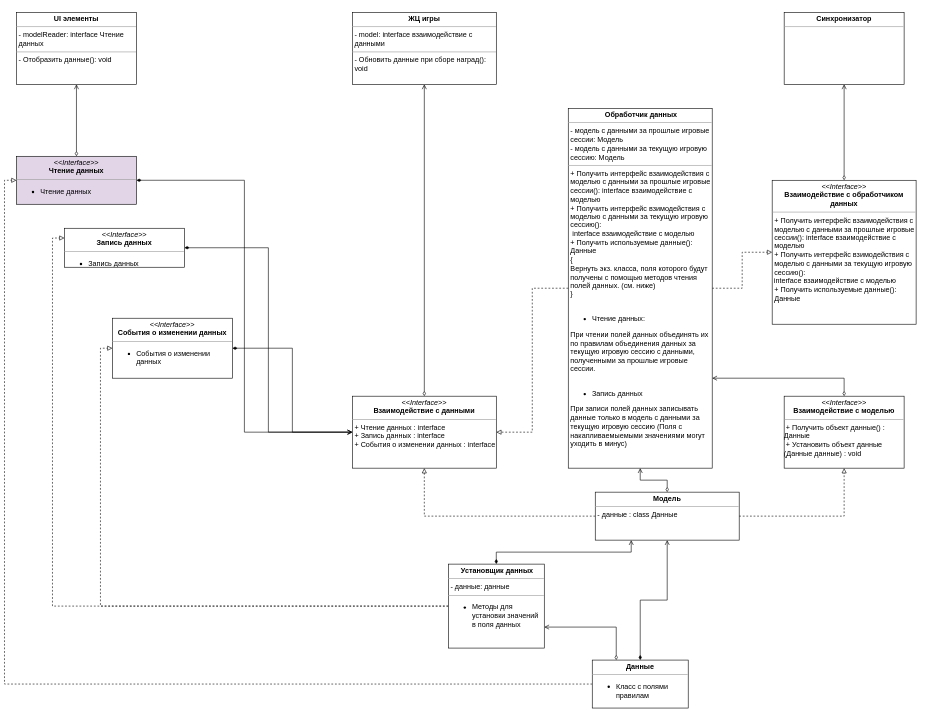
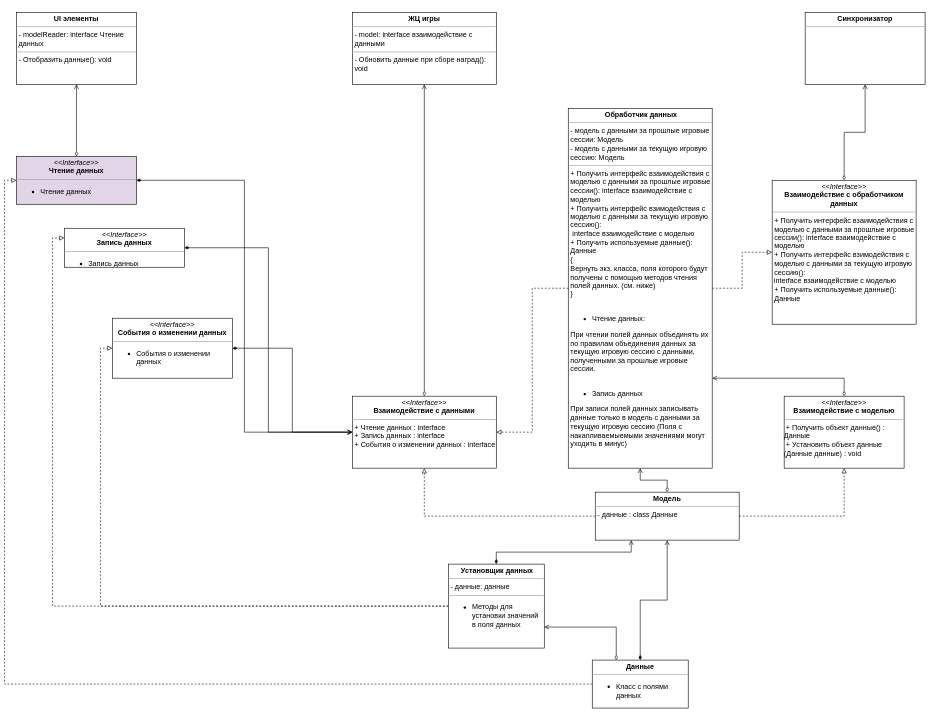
(845, 48) -> (866, 48)
(636, 669) -> (632, 669)
